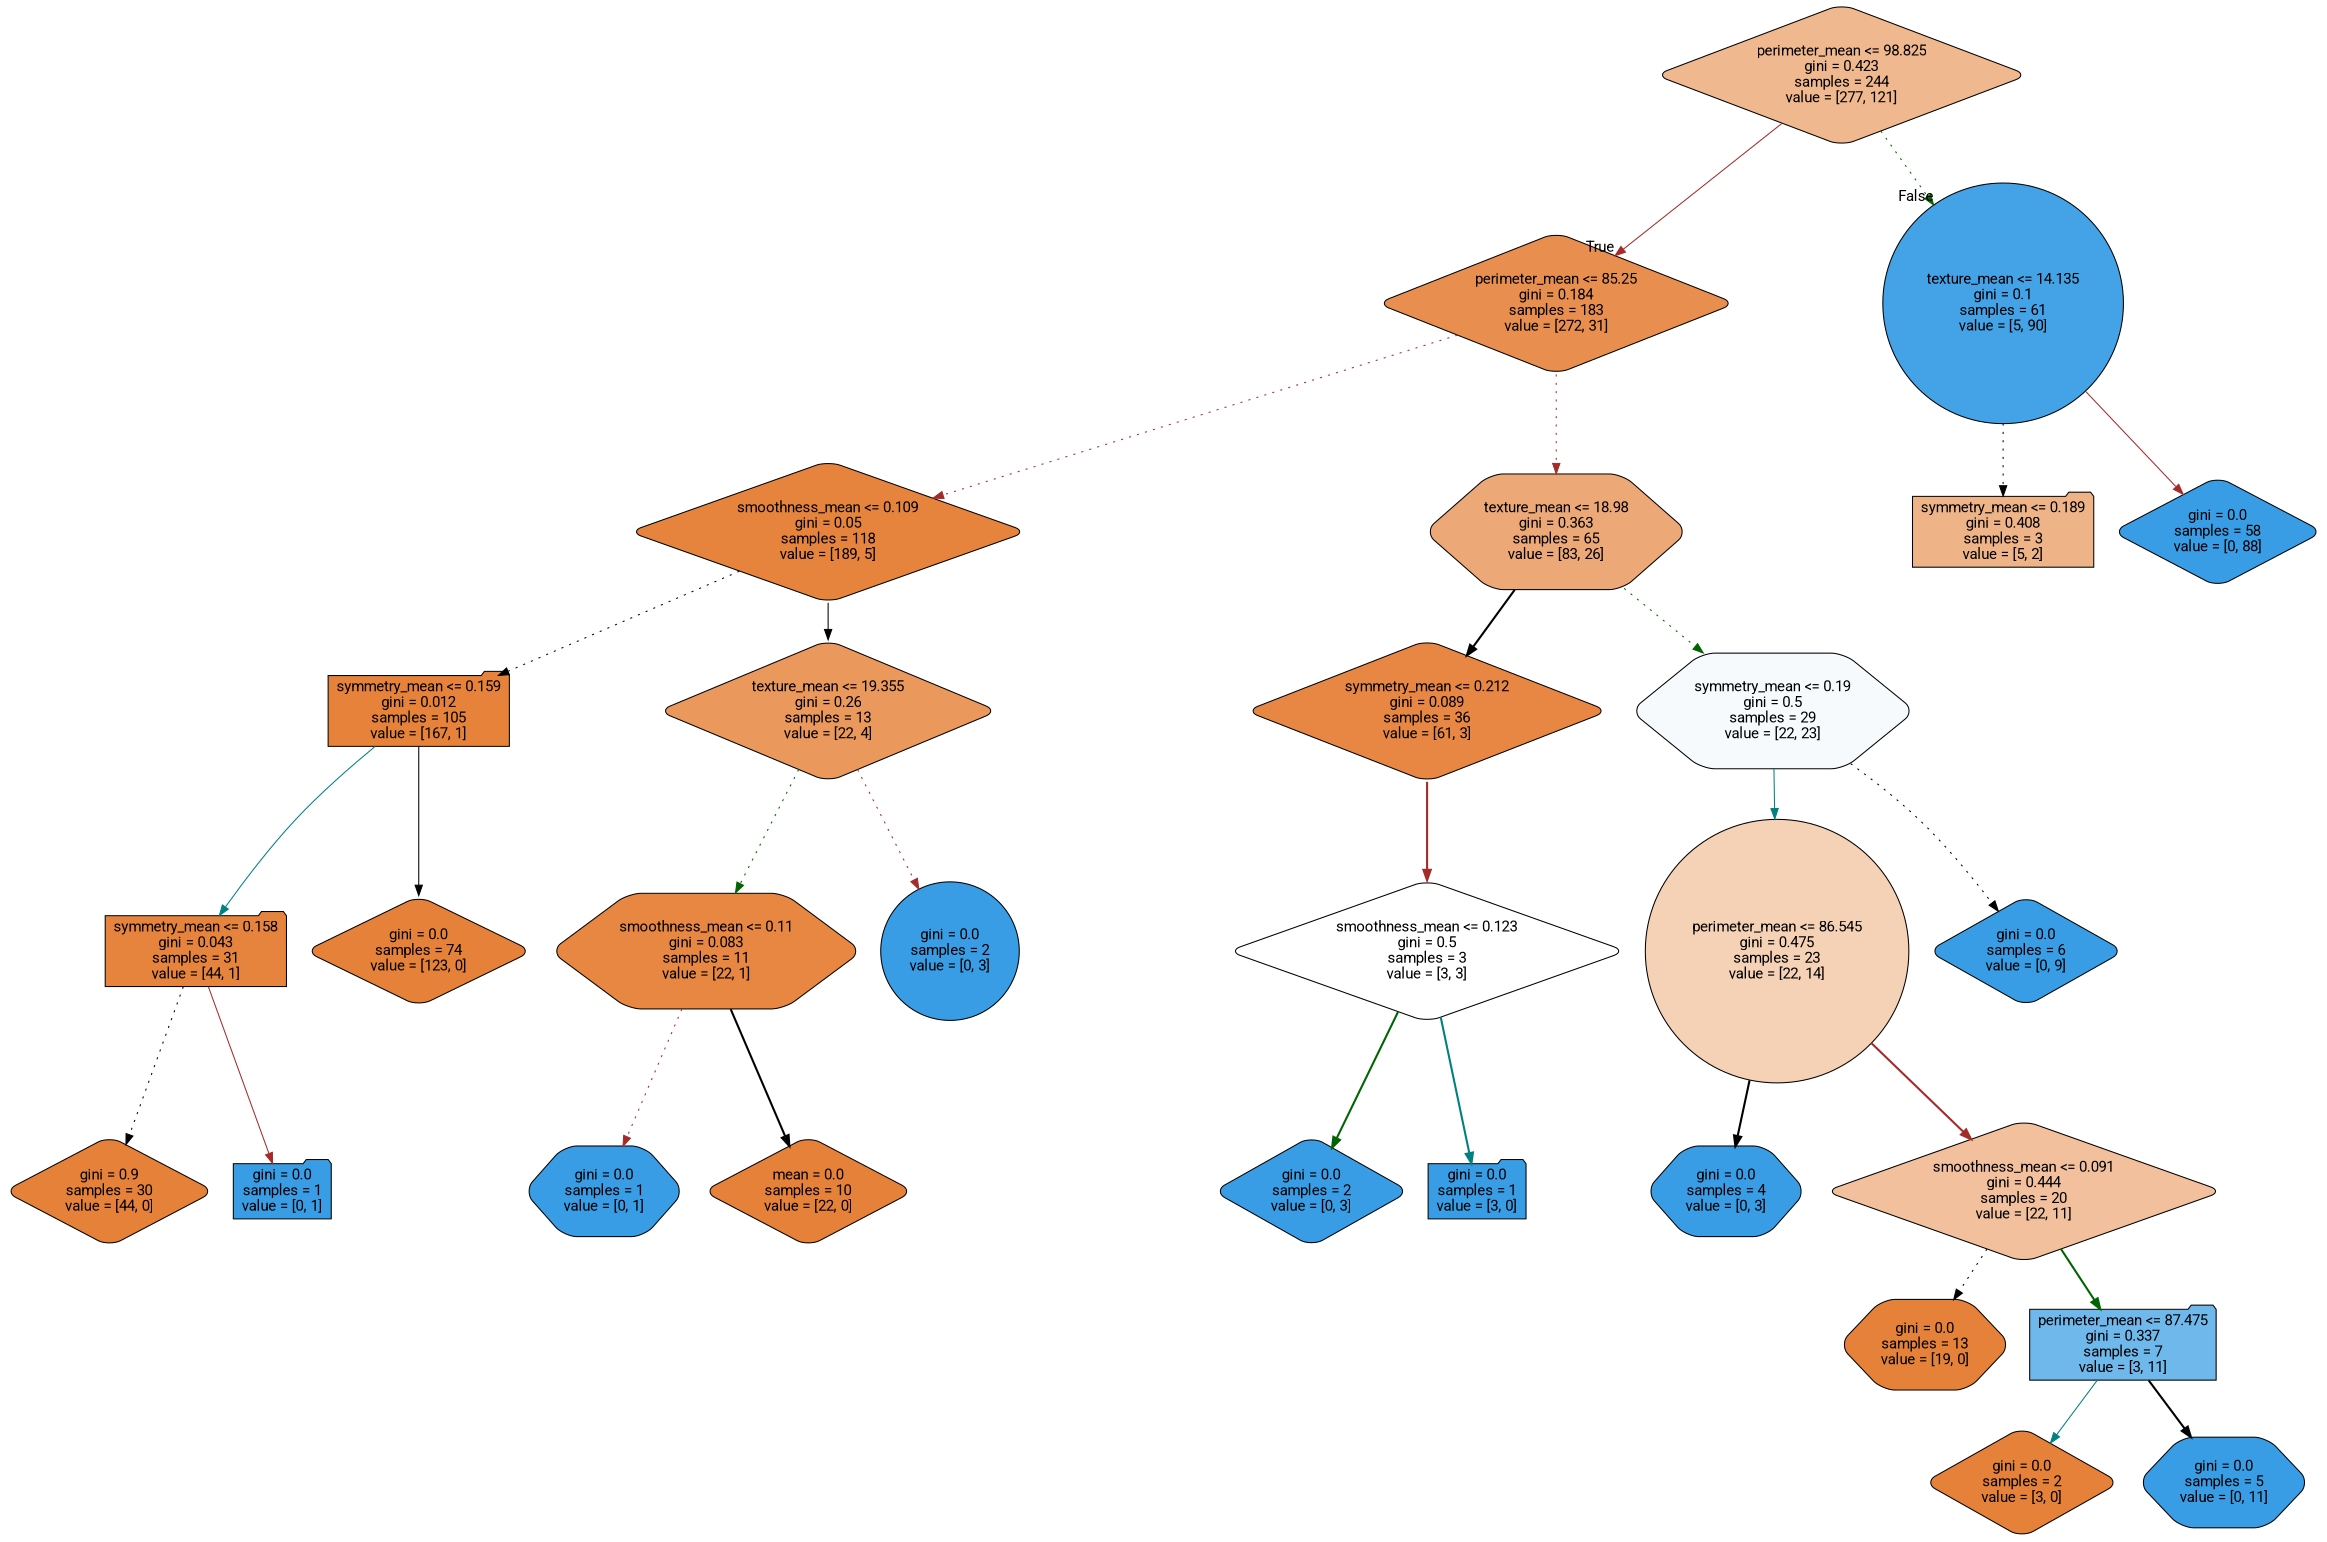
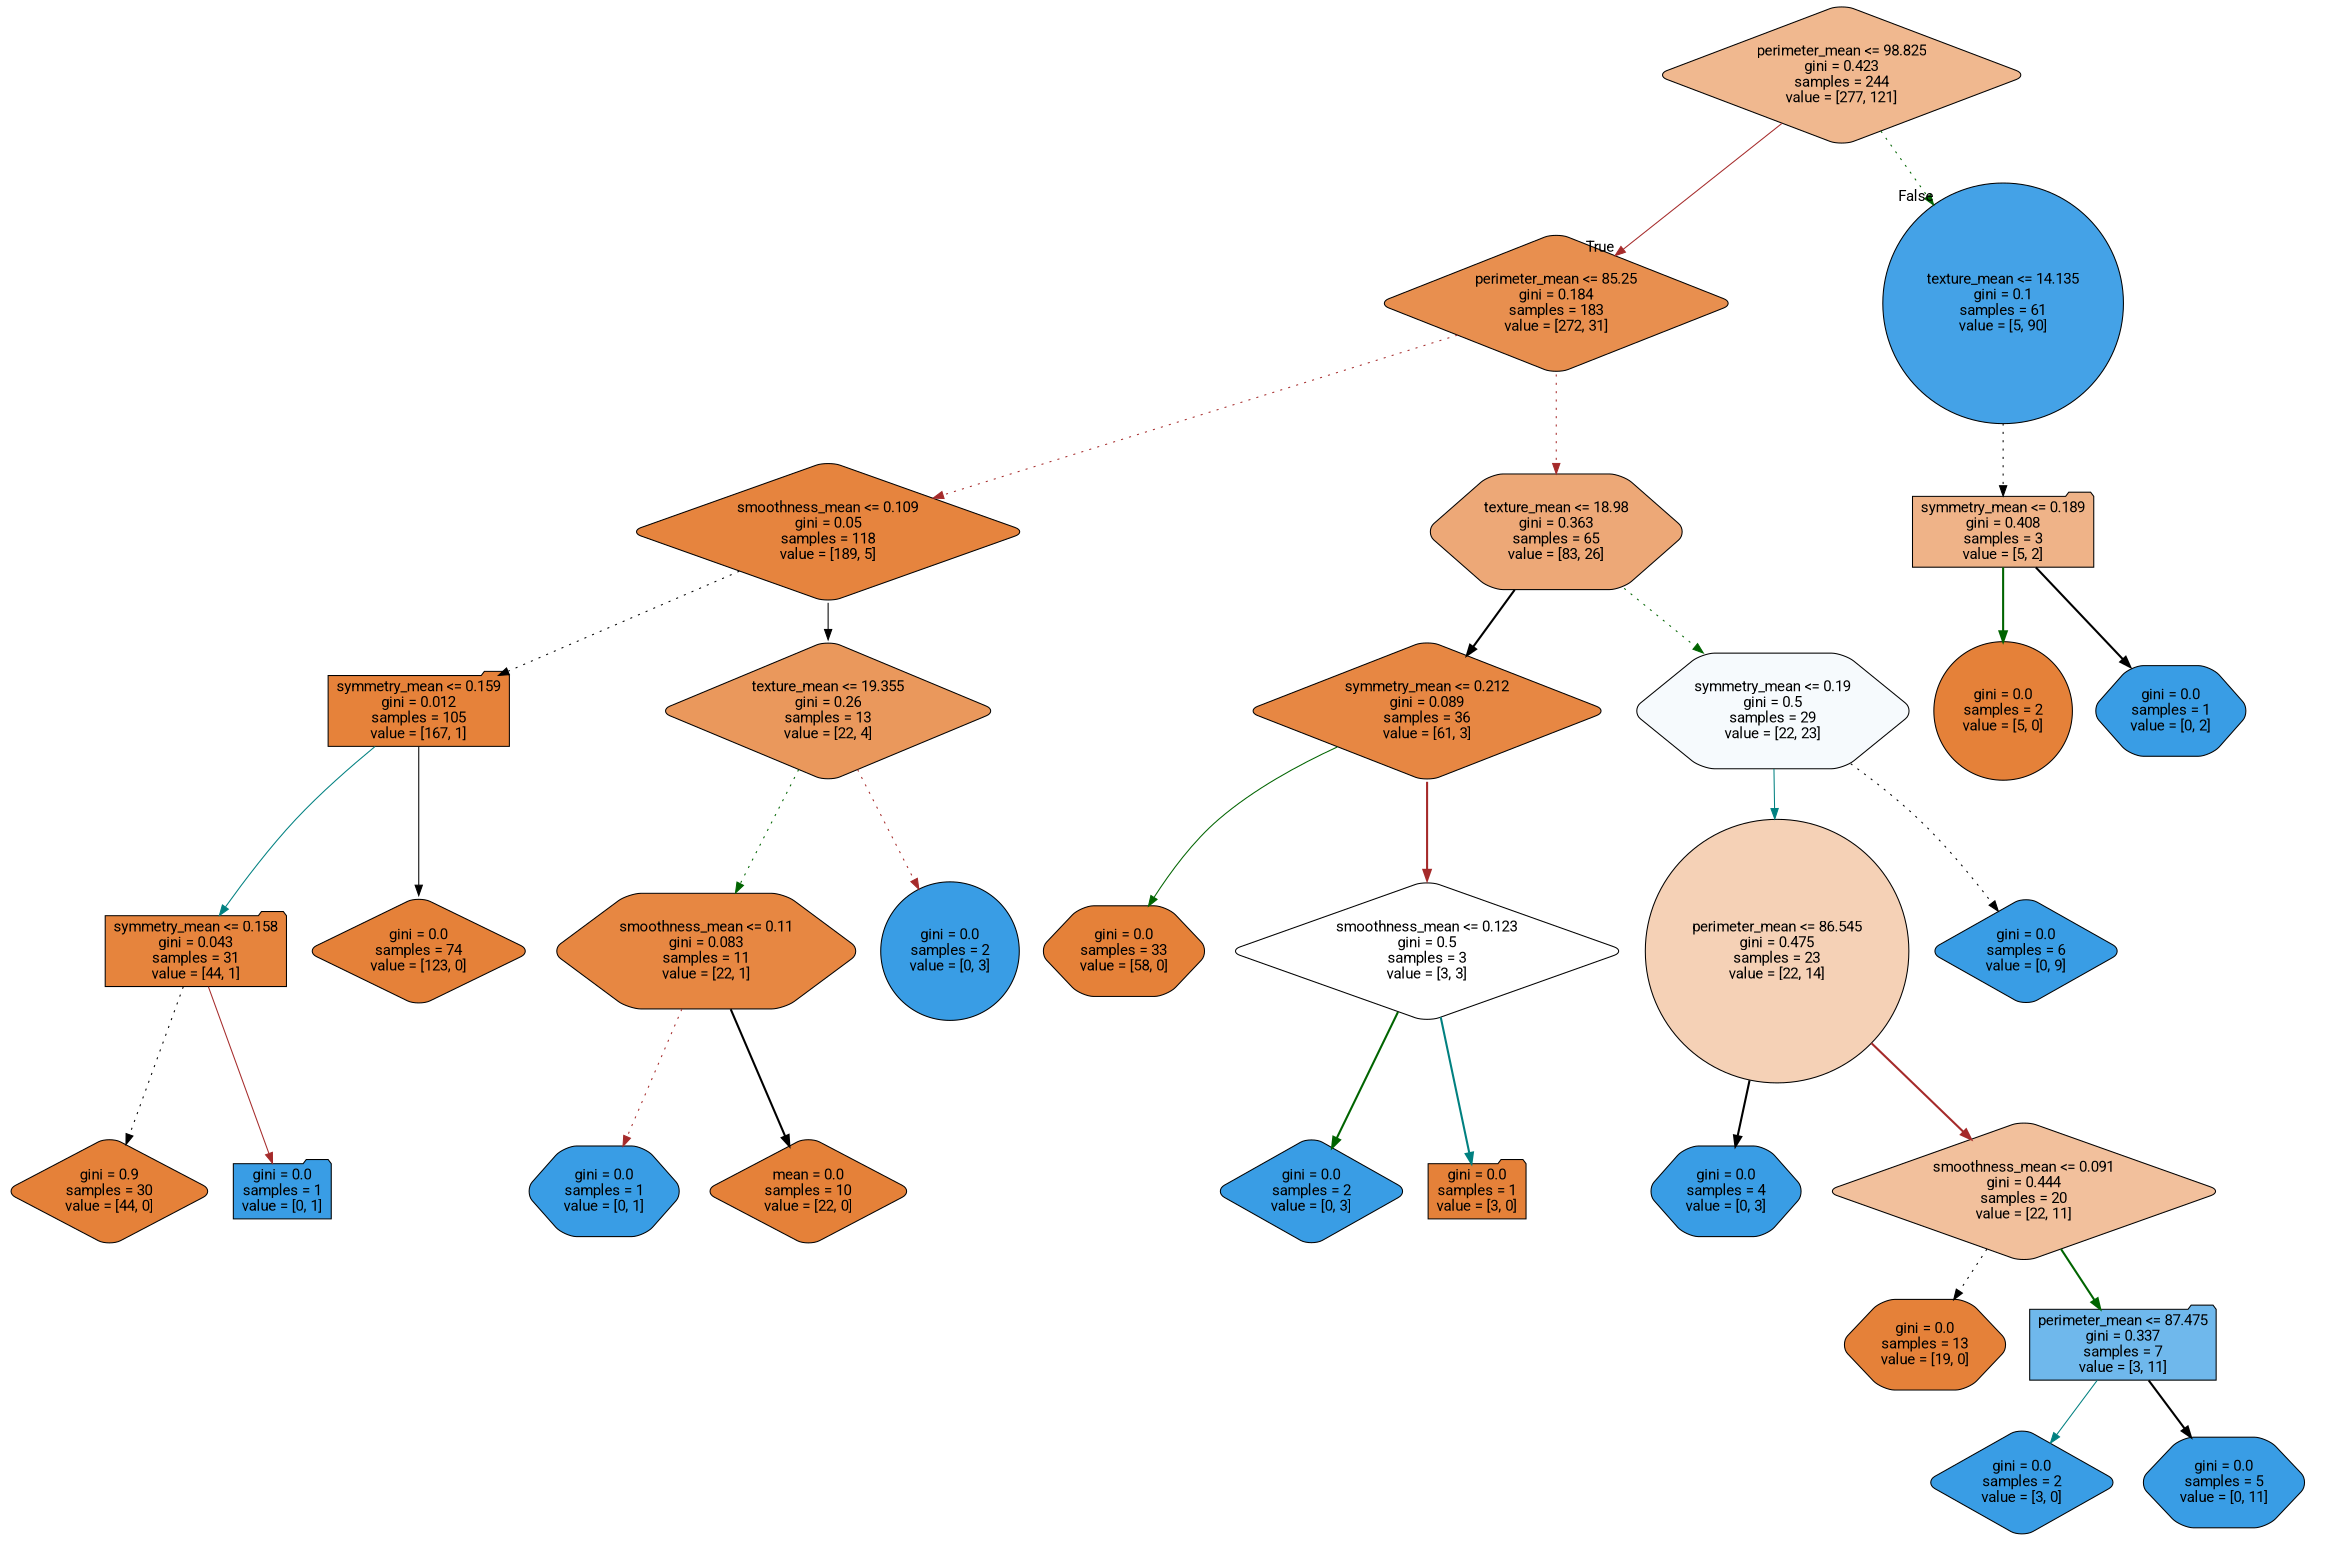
(2218, 532) -> none
none -> (2003, 711)
none -> (2171, 711)
none -> (1124, 951)
(1477, 1191) -> (1477, 1191)
(2022, 1483) -> (2022, 1483)
